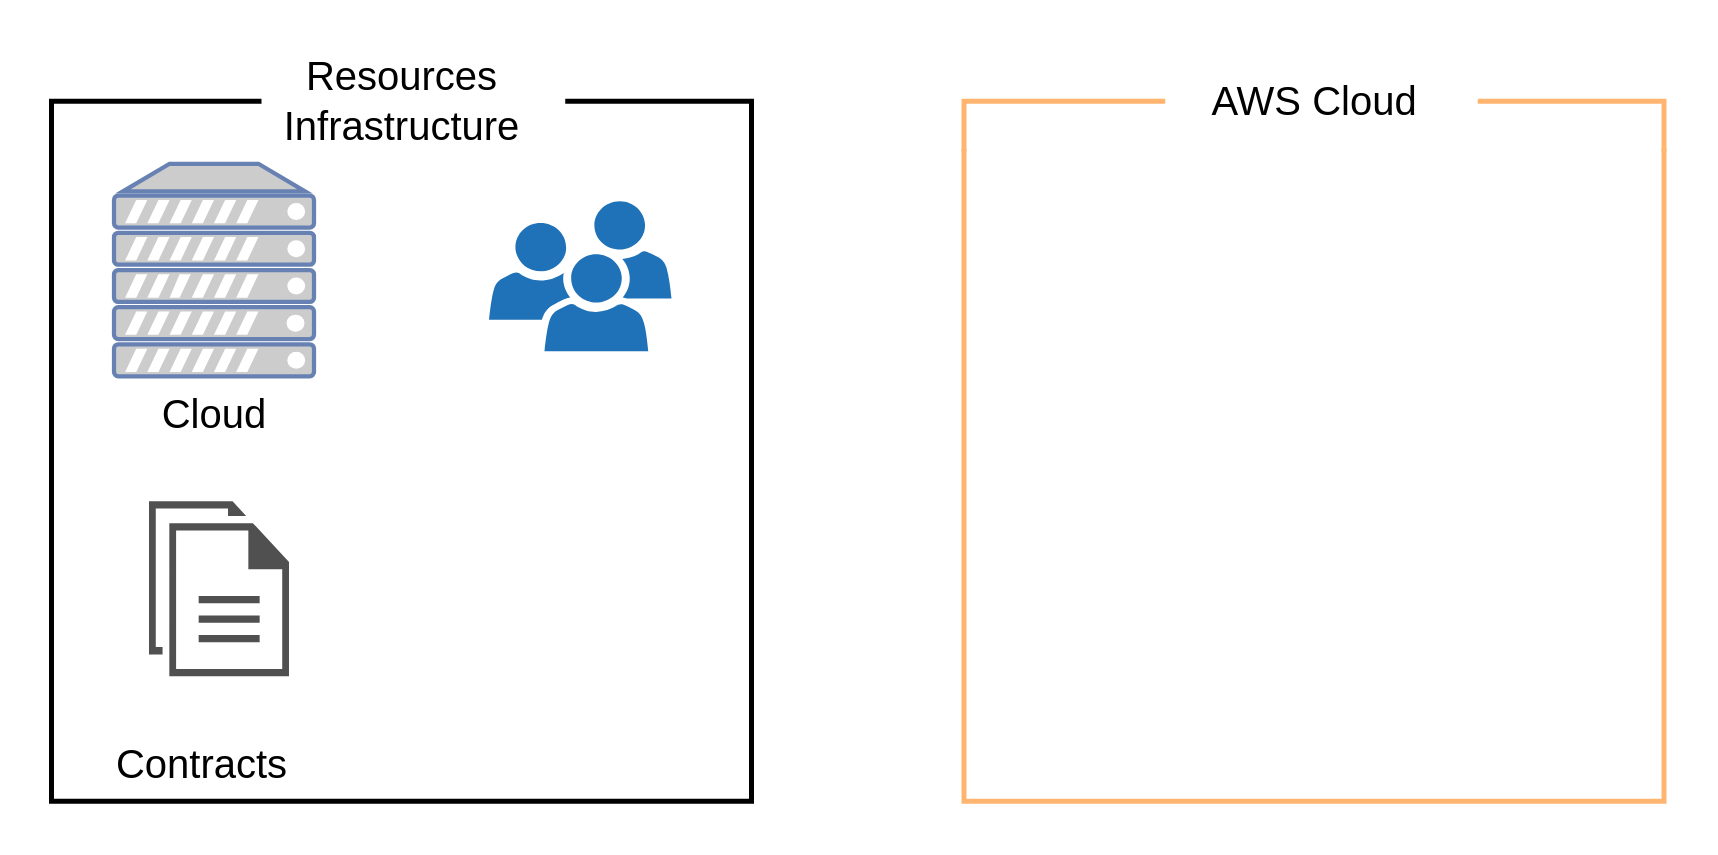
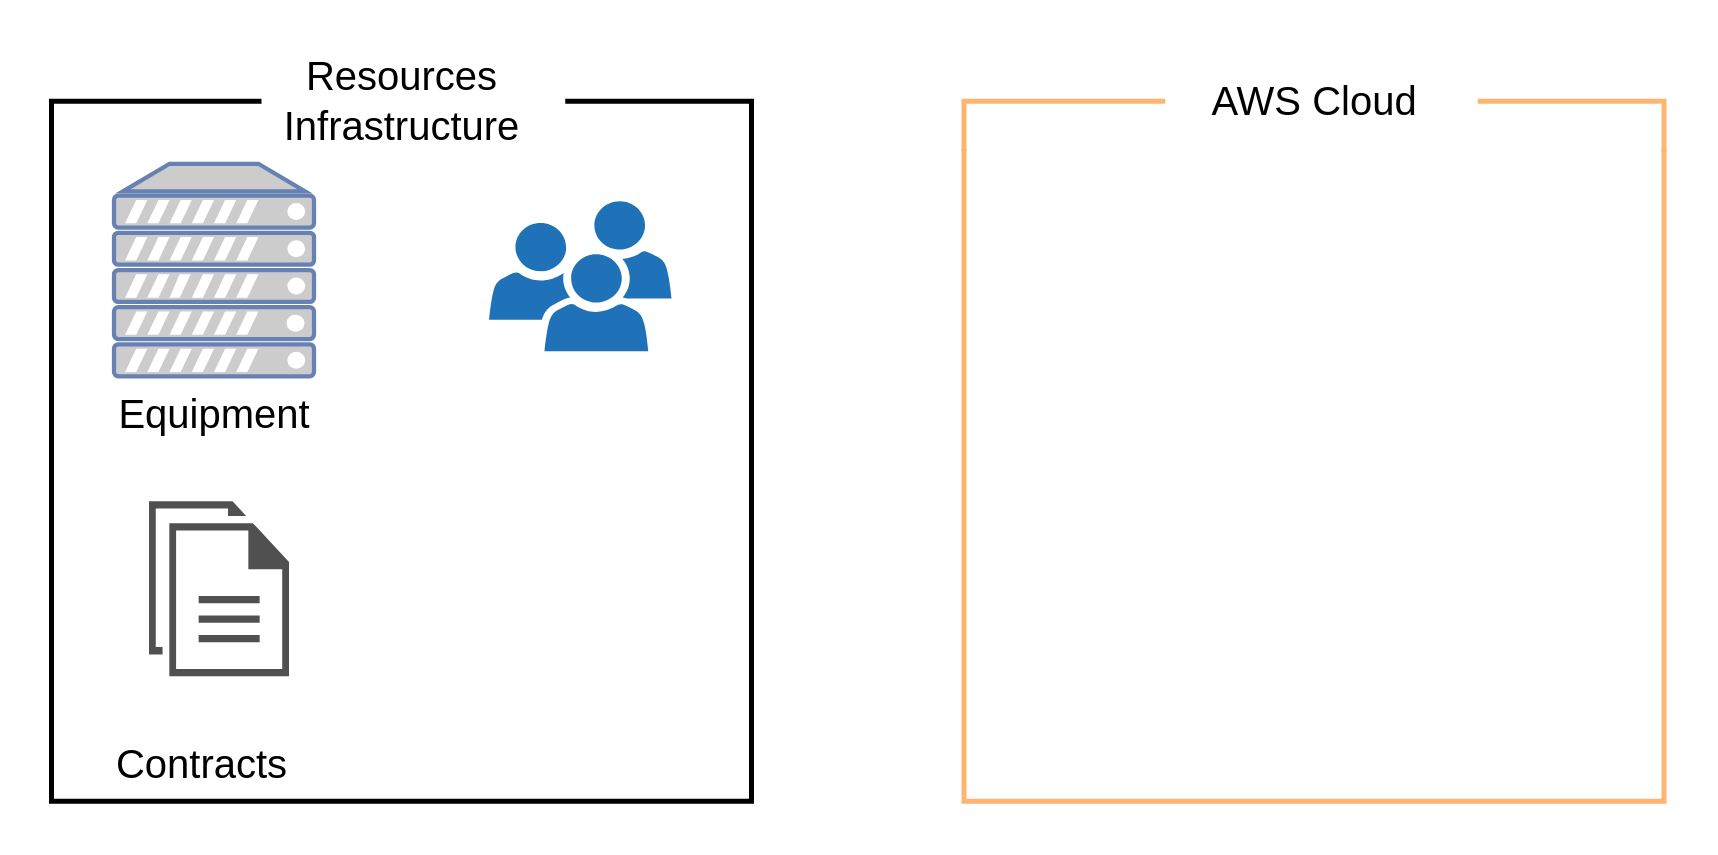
(215, 414) -> (215, 414)
